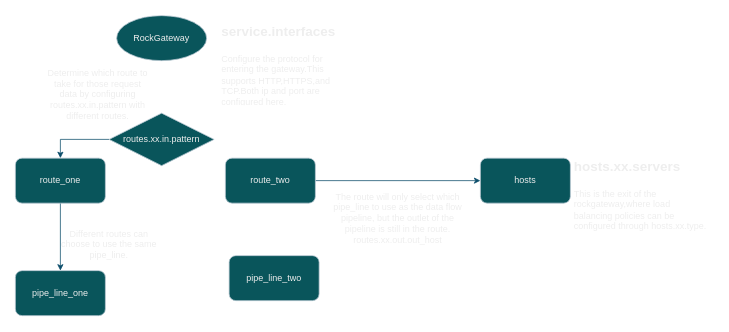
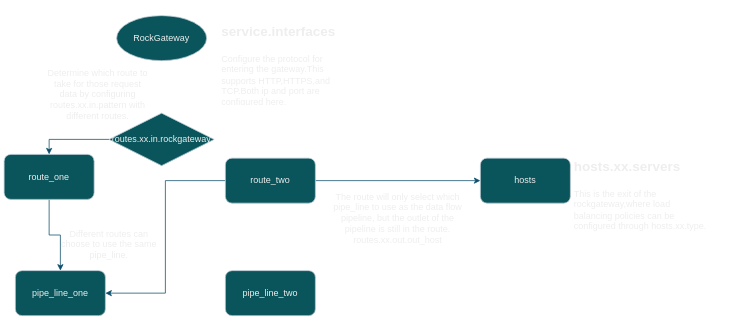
(162, 139) -> (162, 139)
(60, 180) -> (49, 177)
none -> (165, 207)
(274, 278) -> (270, 293)
